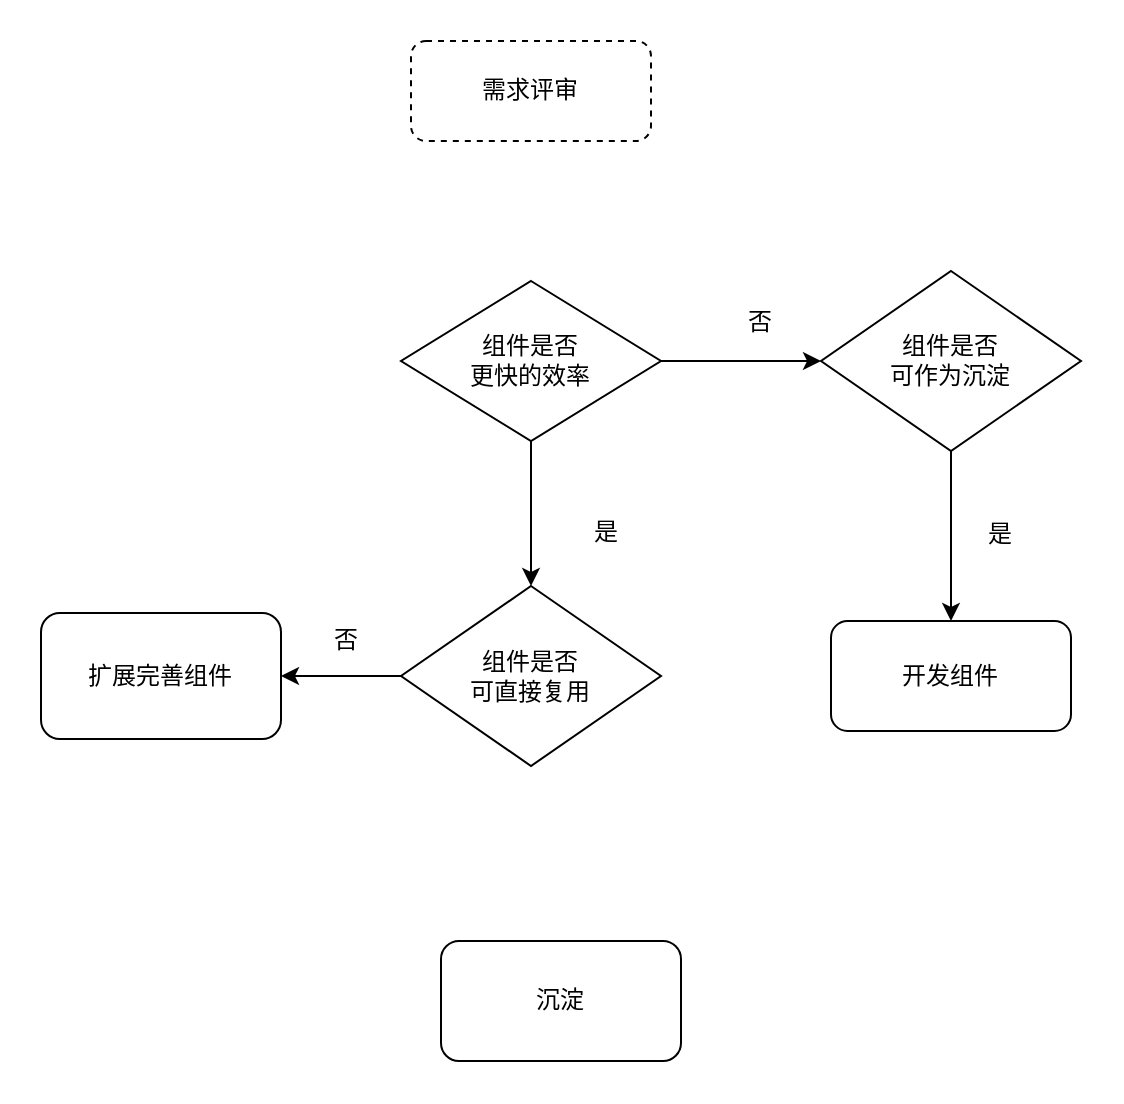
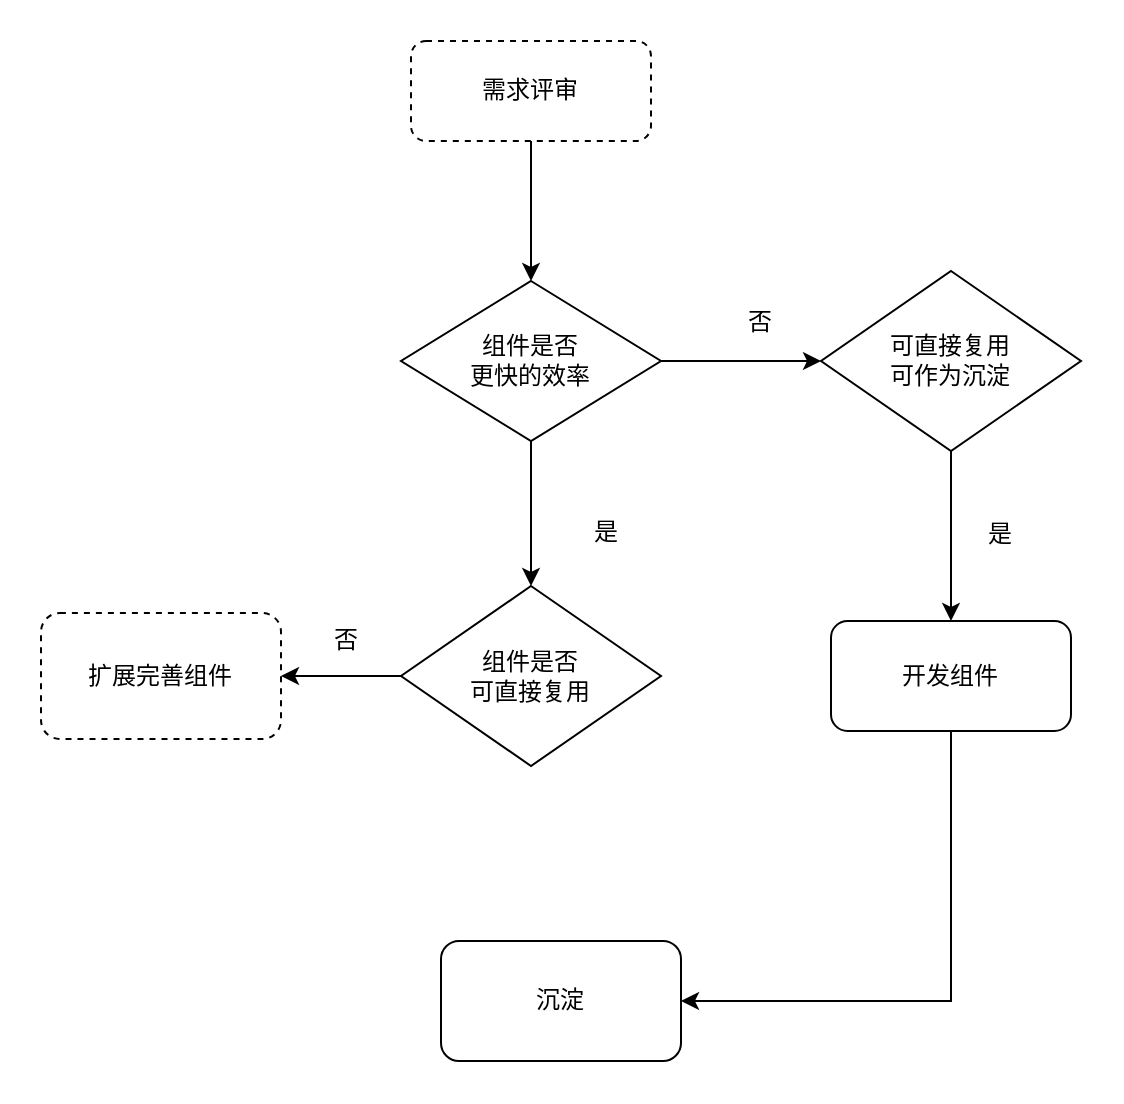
none -> (531, 204)
(951, 361) -> (951, 361)
(161, 676) -> (161, 676)
none -> (951, 994)
